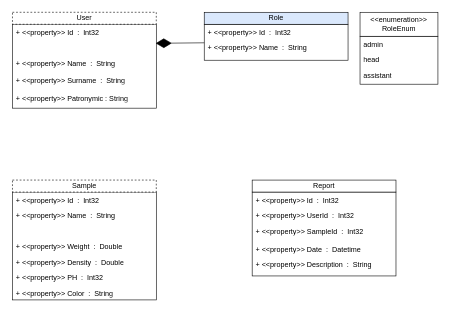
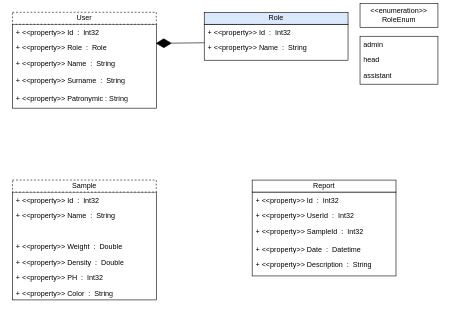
(399, 24) -> (399, 15)
none -> (66, 48)
